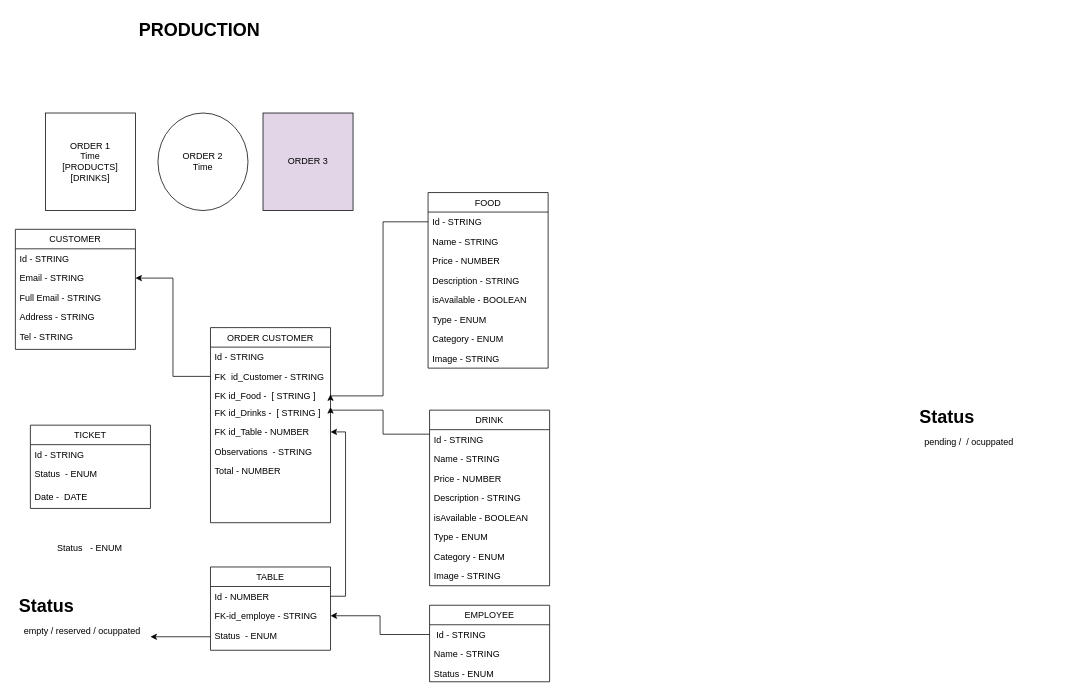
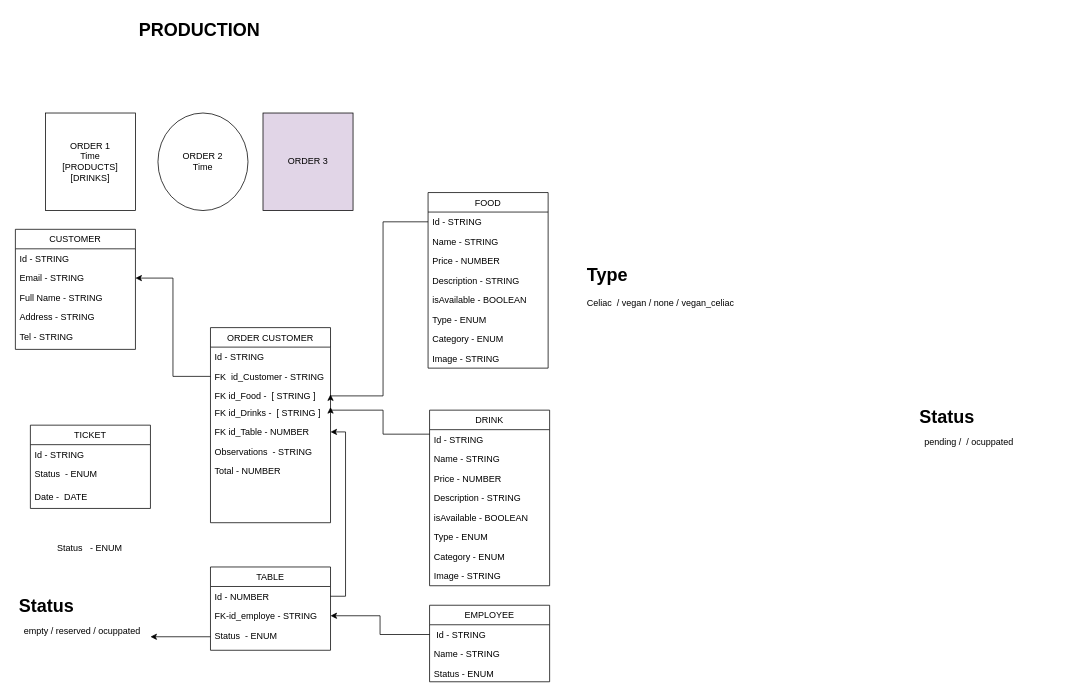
(59, 298) -> (59, 298)
none -> (669, 305)
